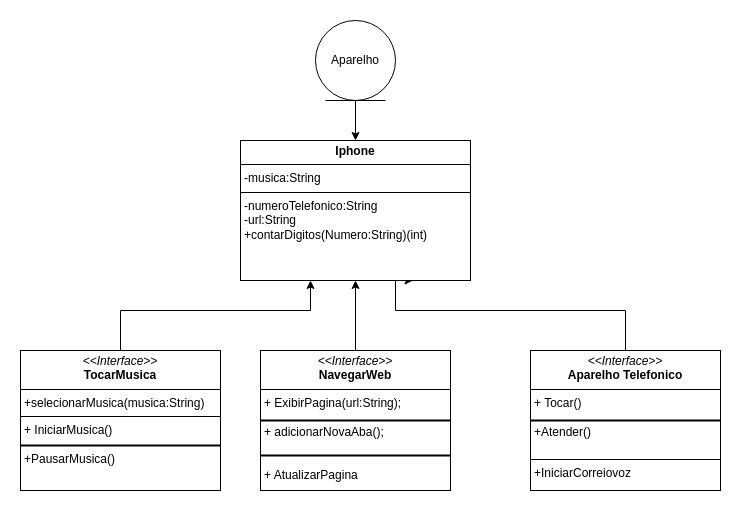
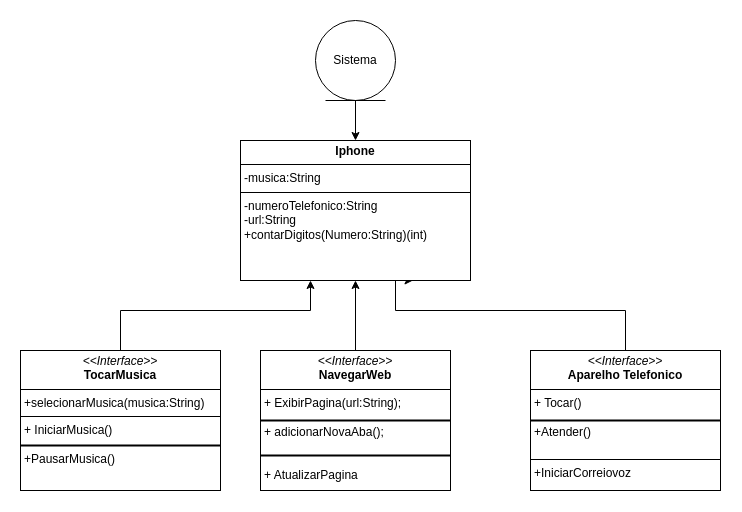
(356, 61) -> (356, 61)
